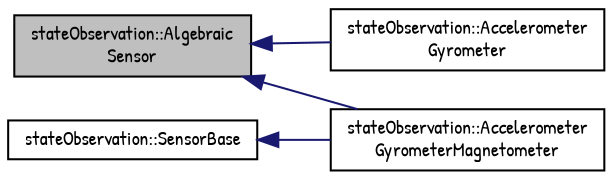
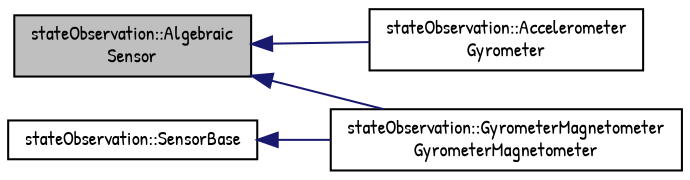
(468, 140) -> (506, 140)
